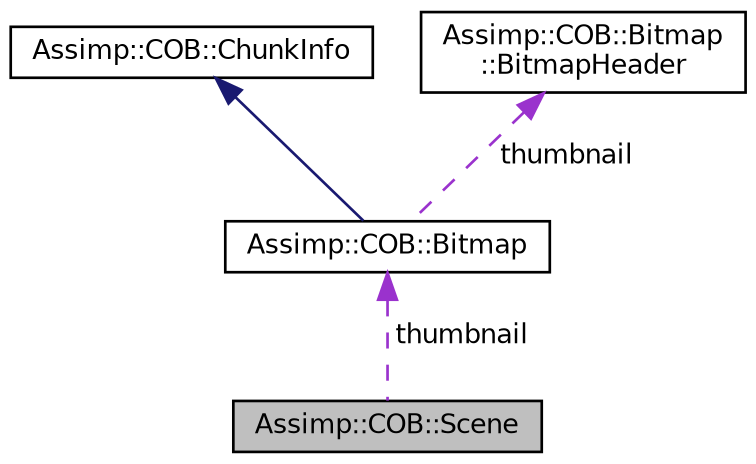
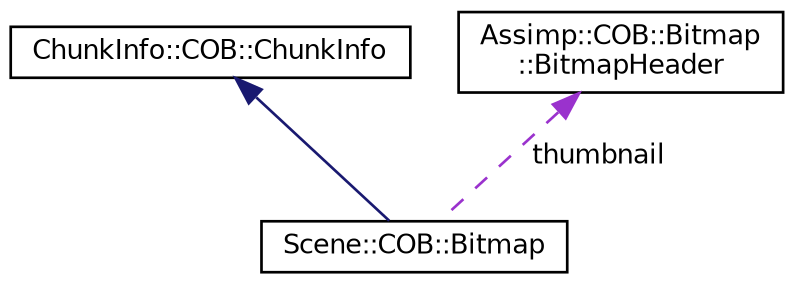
(192, 52) -> (211, 52)
(388, 247) -> (414, 247)
(388, 426) -> none
